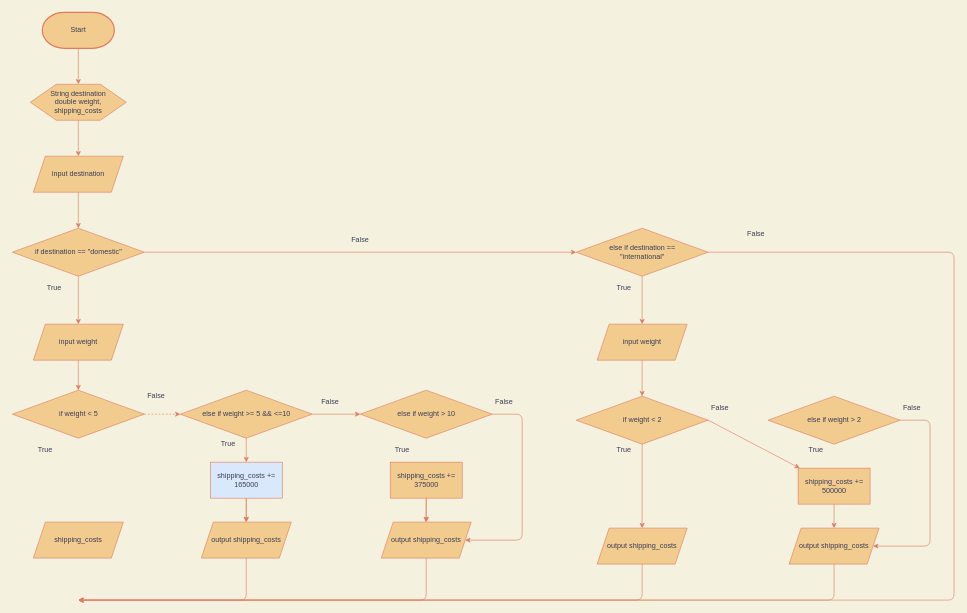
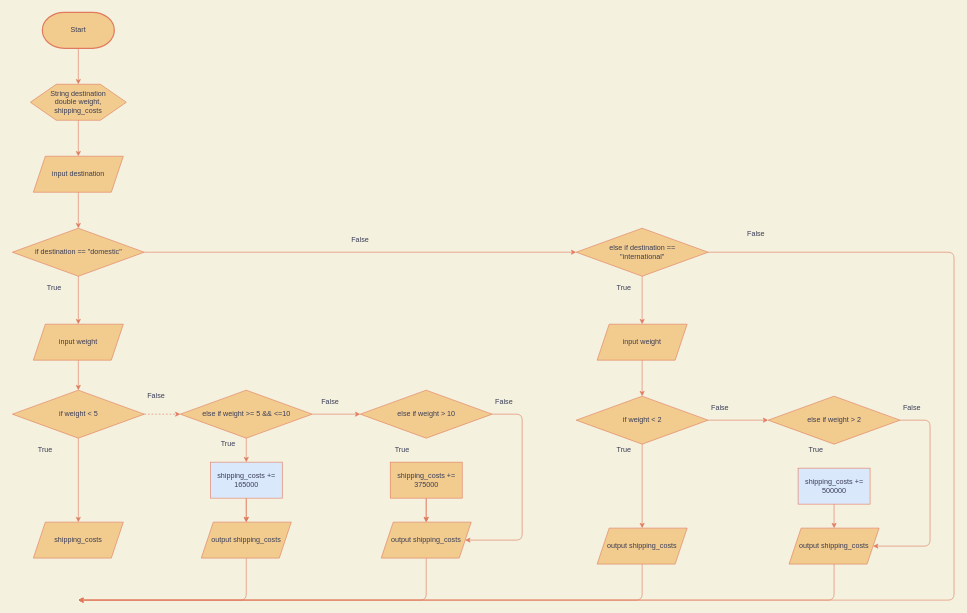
(752, 443) -> (711, 420)
(834, 486) -> (834, 486)
none -> (78, 516)
